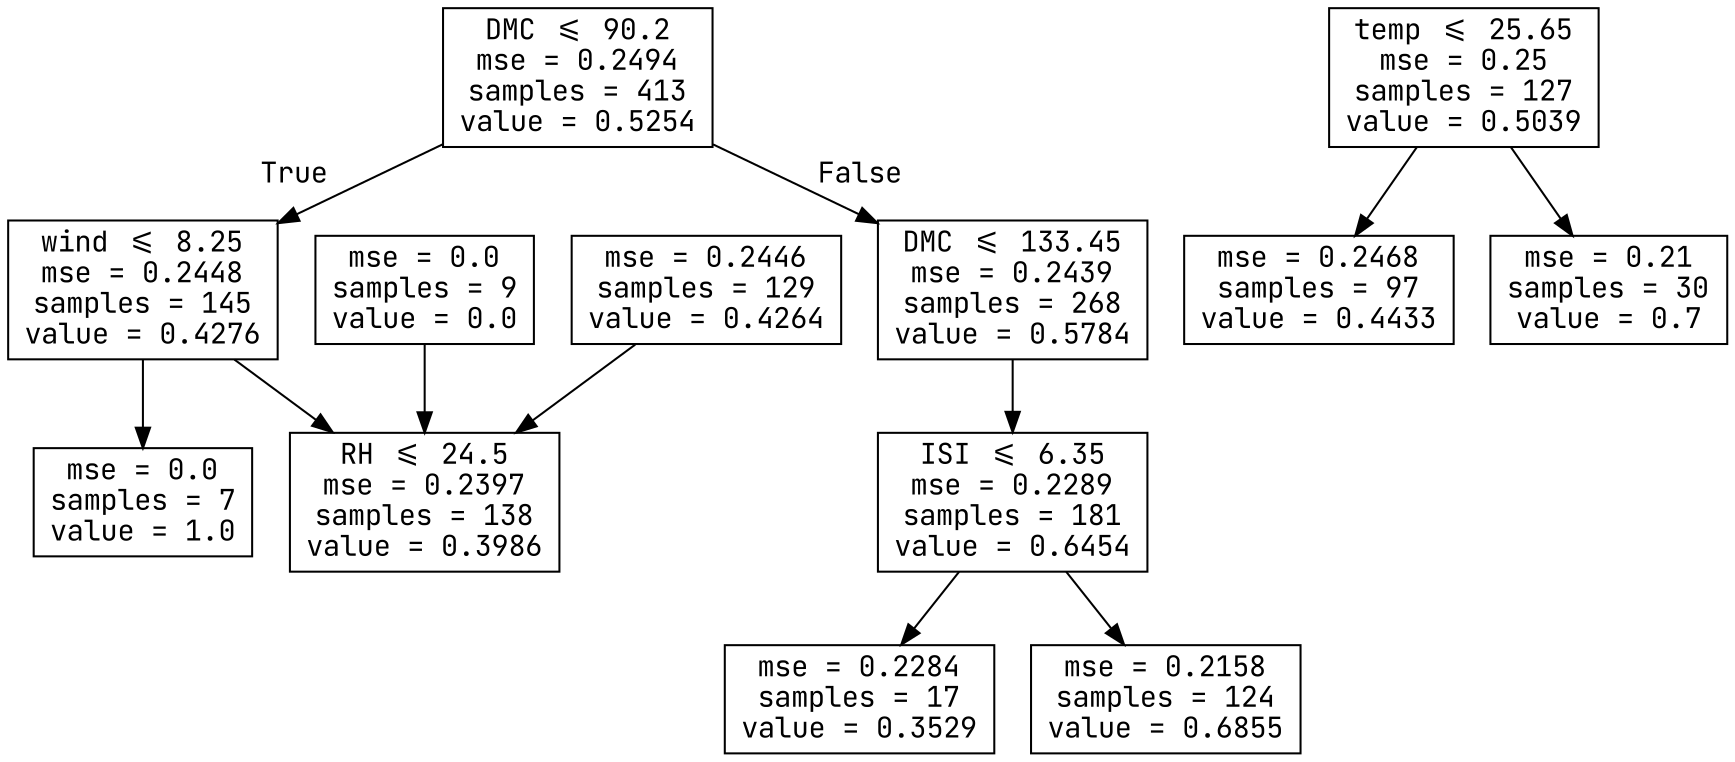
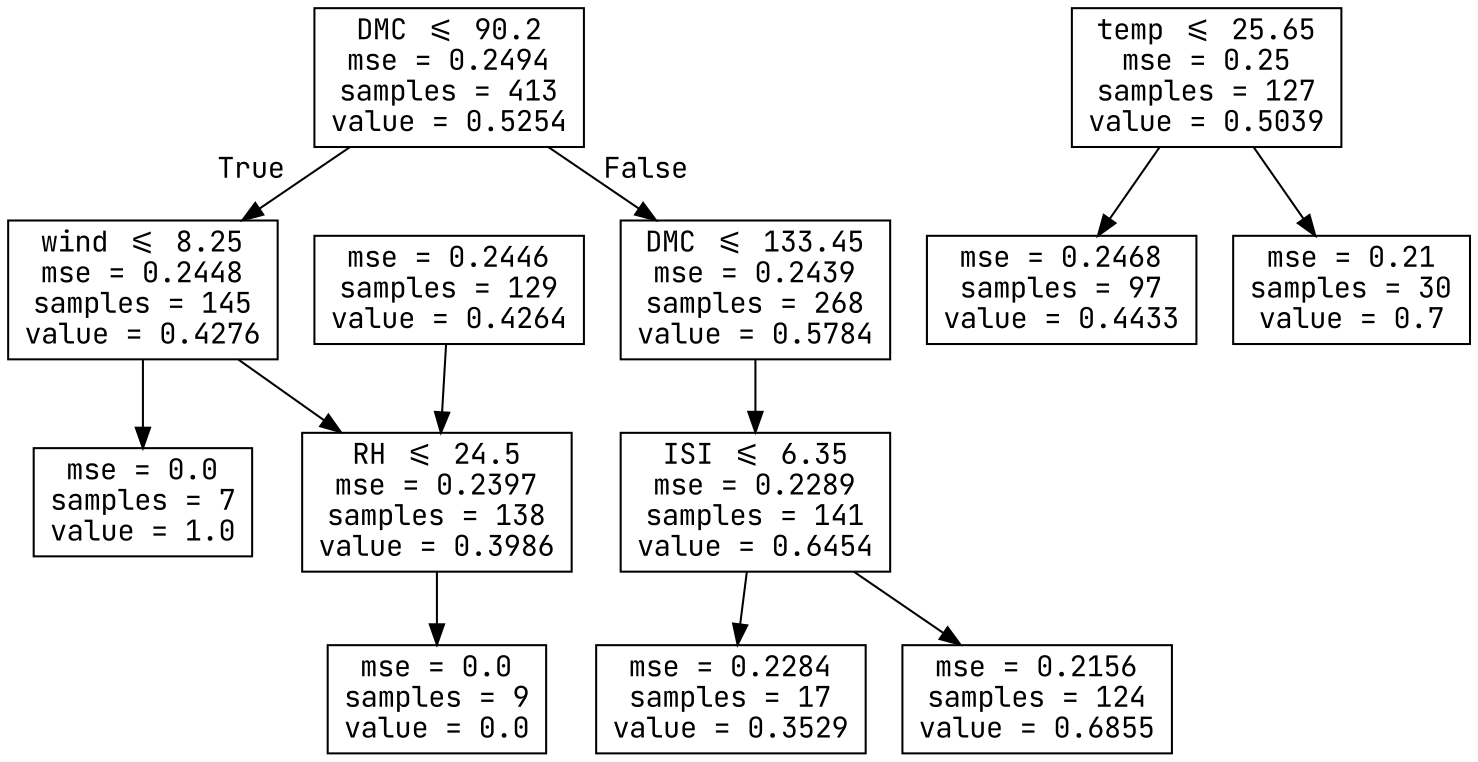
(425, 378) -> (437, 598)
(1013, 502) -> (755, 502)
(1166, 699) -> (1037, 699)
